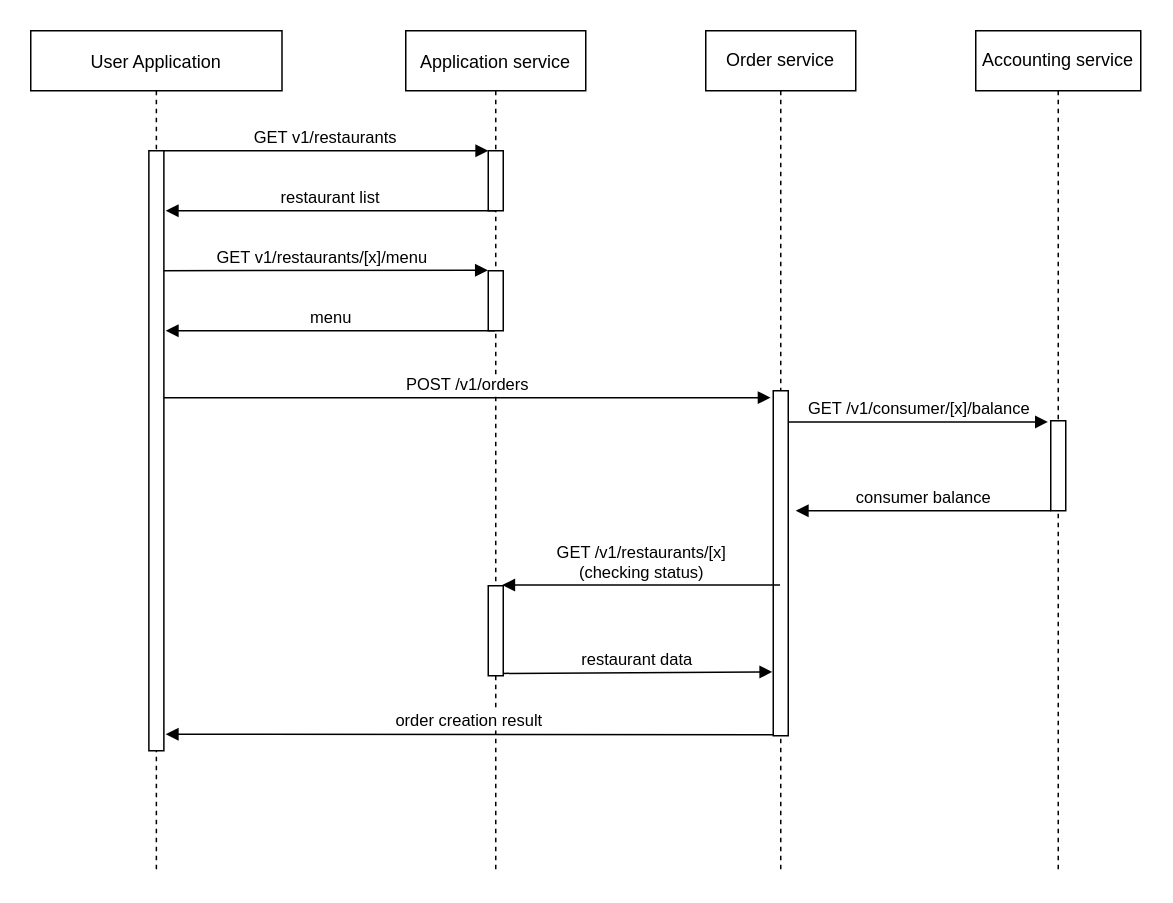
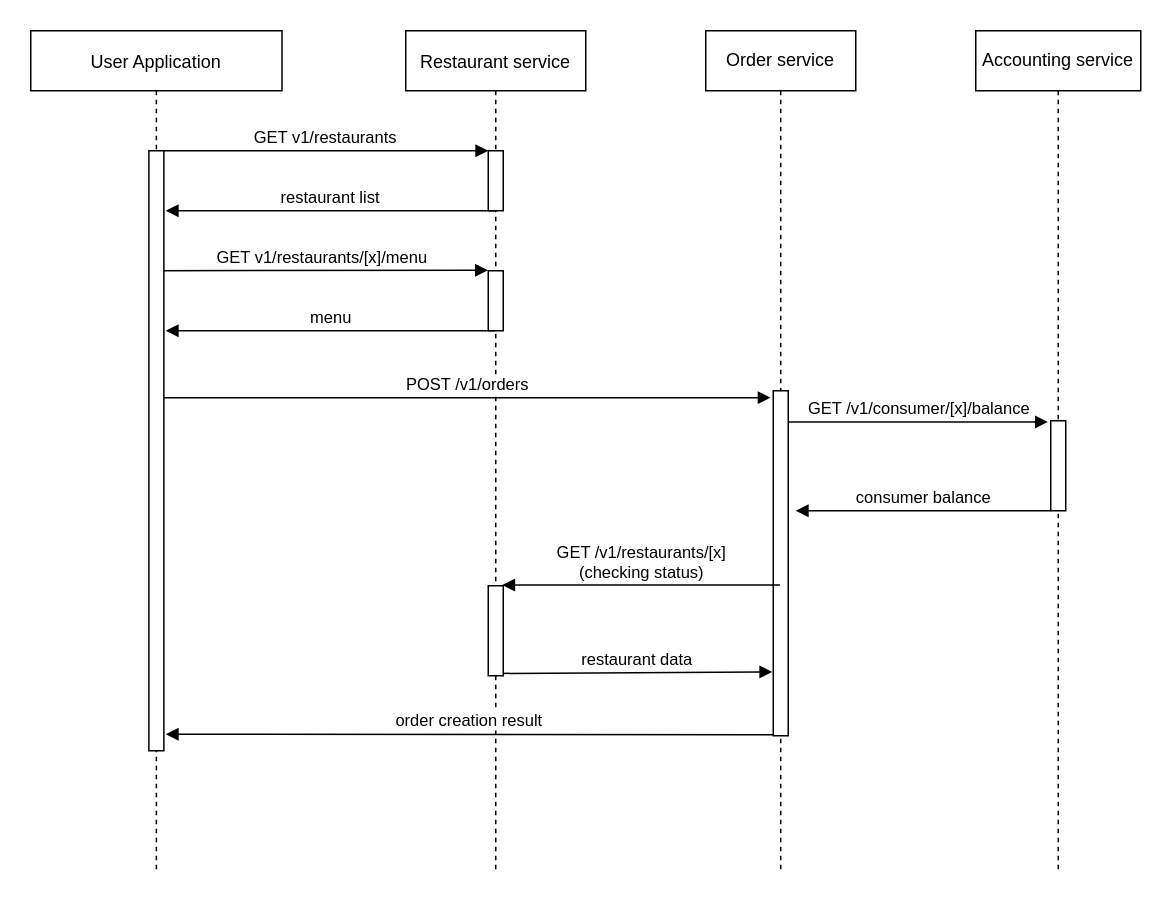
(495, 62) -> (495, 62)
